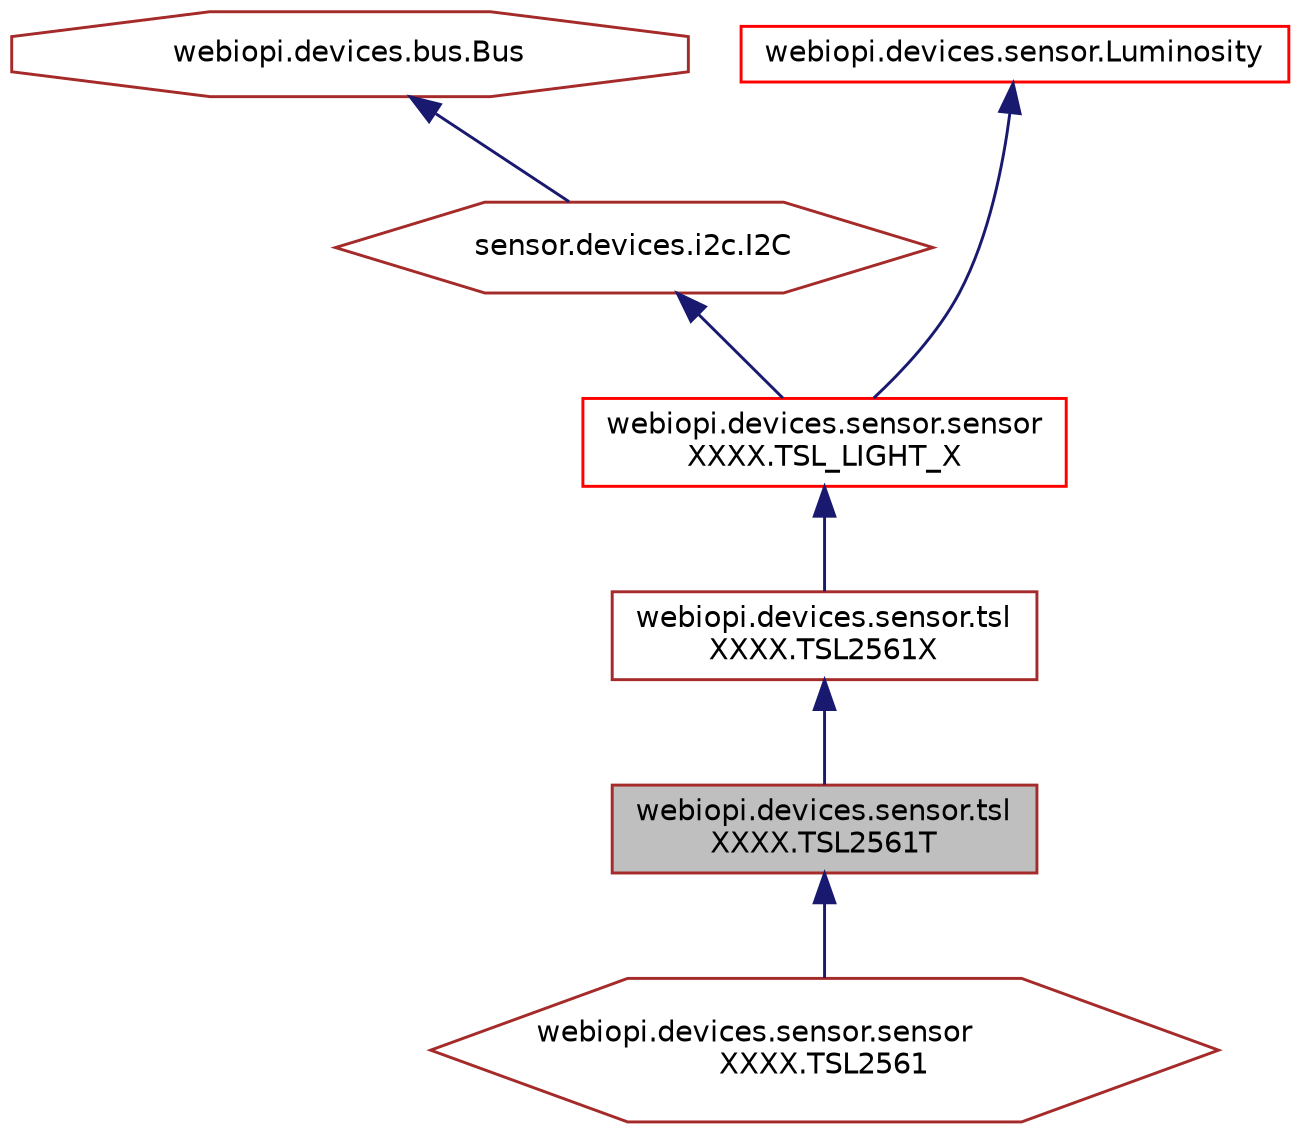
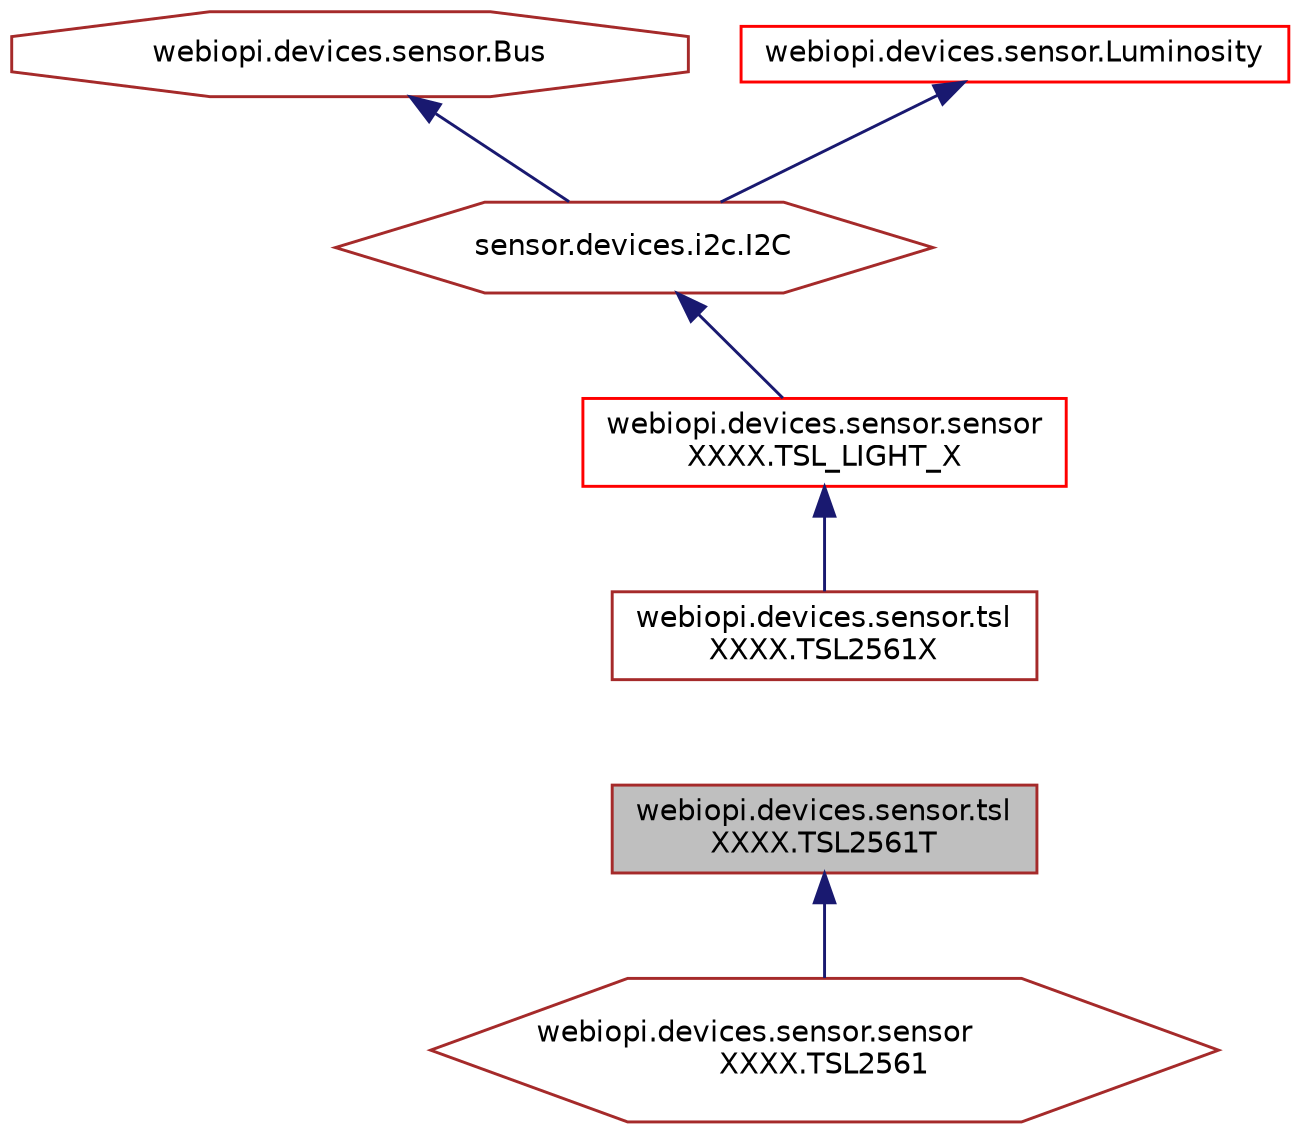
(350, 54) -> (350, 54)
(970, 270) -> (829, 149)
(825, 747) -> none
